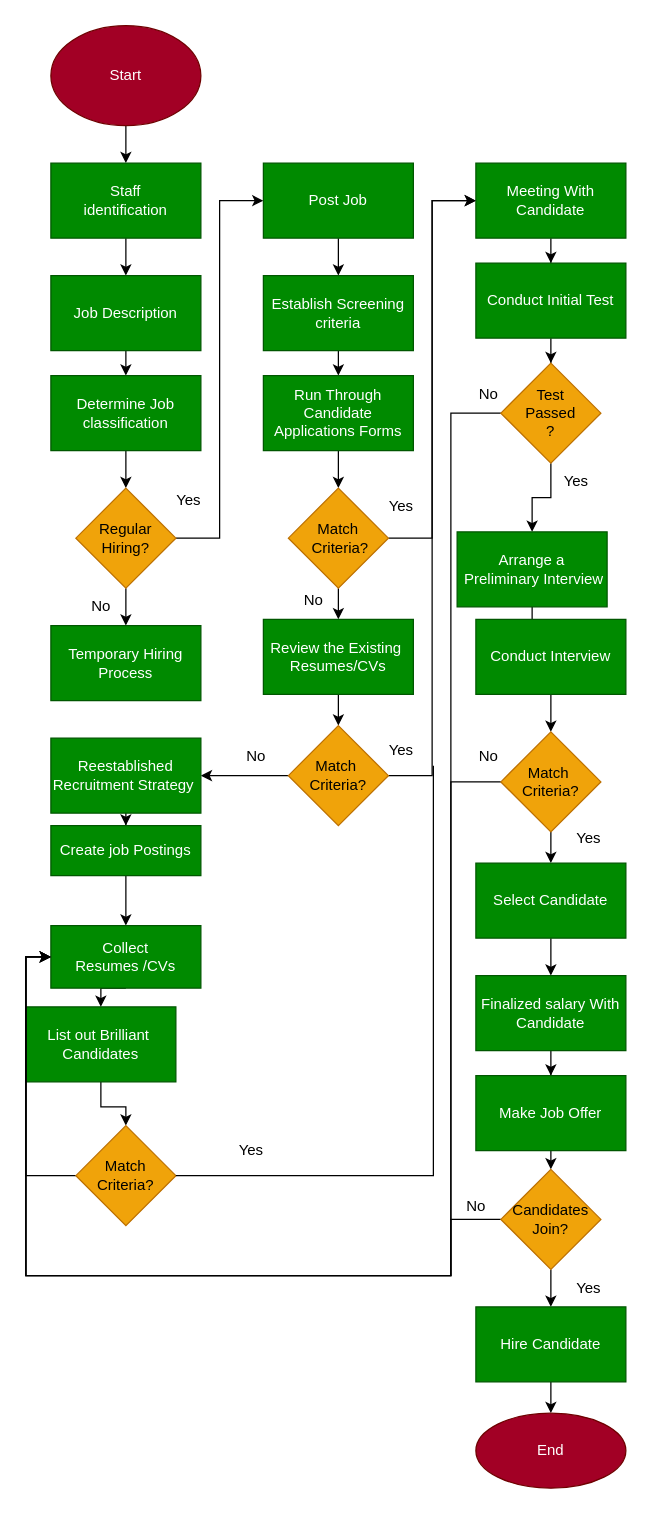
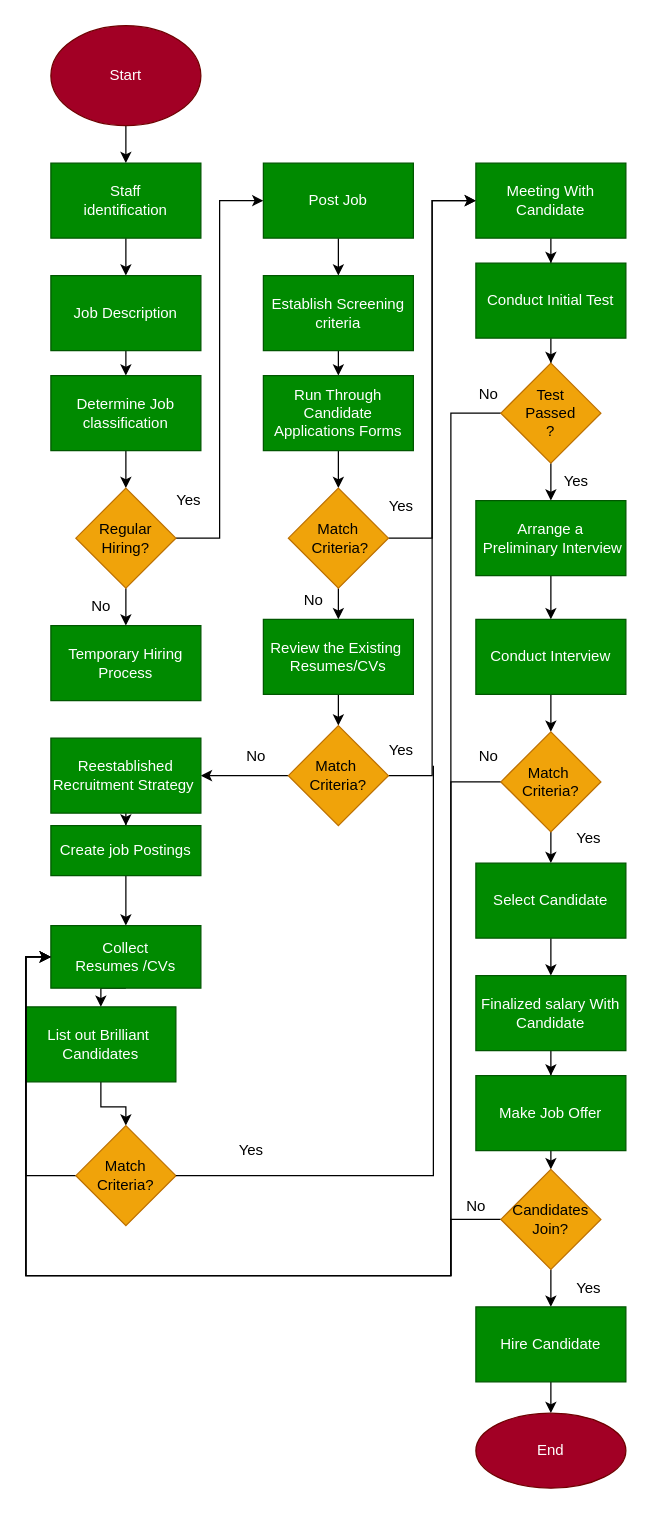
(532, 569) -> (551, 538)
